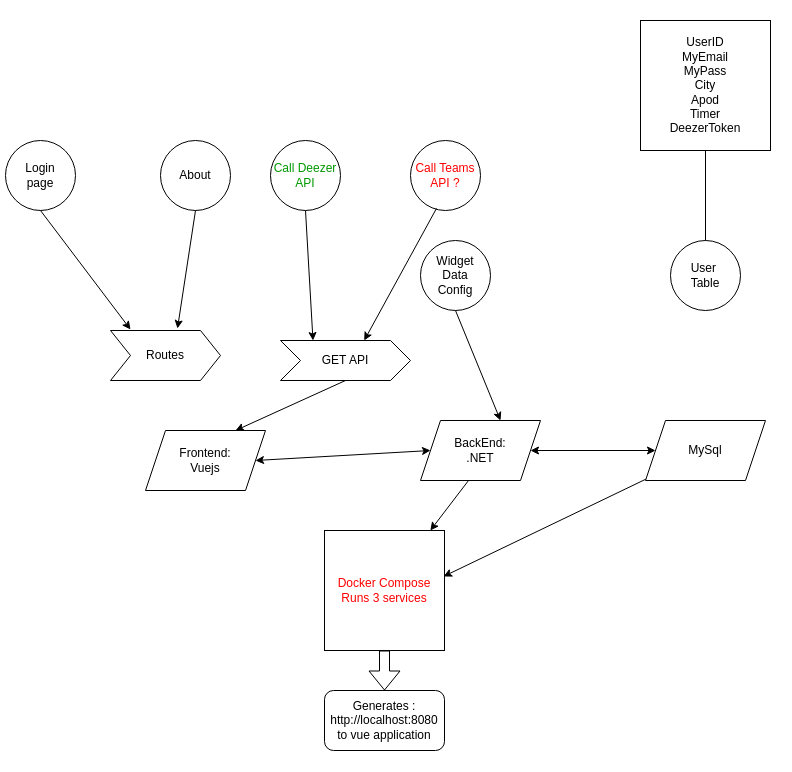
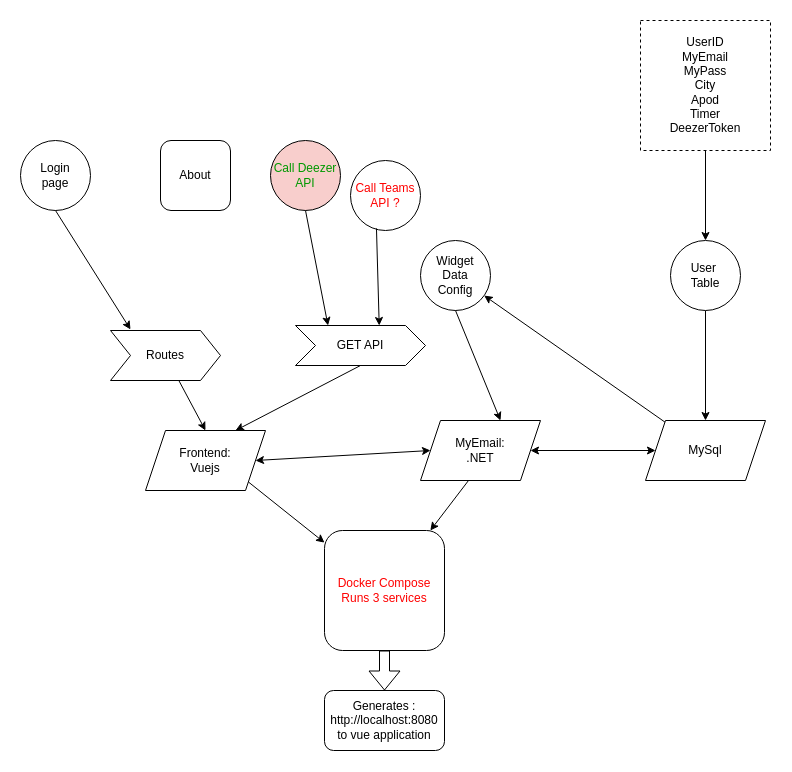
(706, 86) -> (706, 86)
(41, 176) -> (56, 176)
(196, 176) -> (196, 176)
(306, 176) -> (306, 176)
(446, 176) -> (386, 196)
(706, 234) -> (706, 232)
(187, 266) -> none
(346, 361) -> (361, 346)
none -> (706, 362)
none -> (191, 403)
(481, 451) -> (481, 451)
none -> (284, 510)
(548, 526) -> (577, 361)
(385, 591) -> (385, 591)
